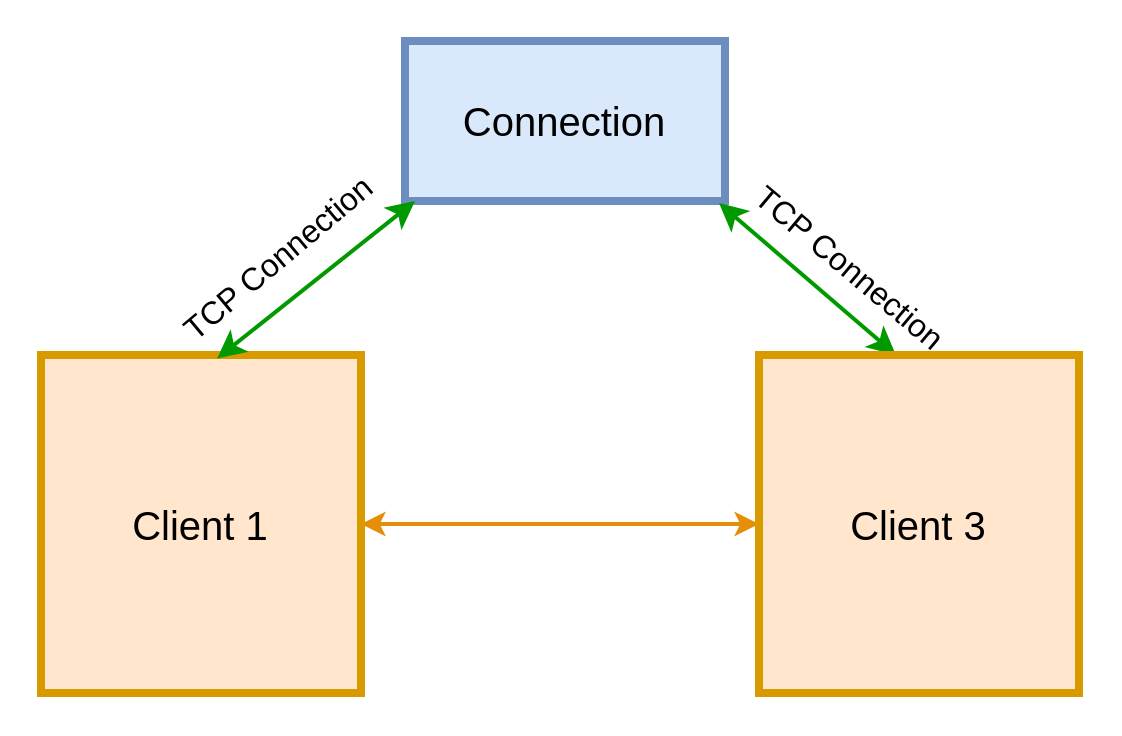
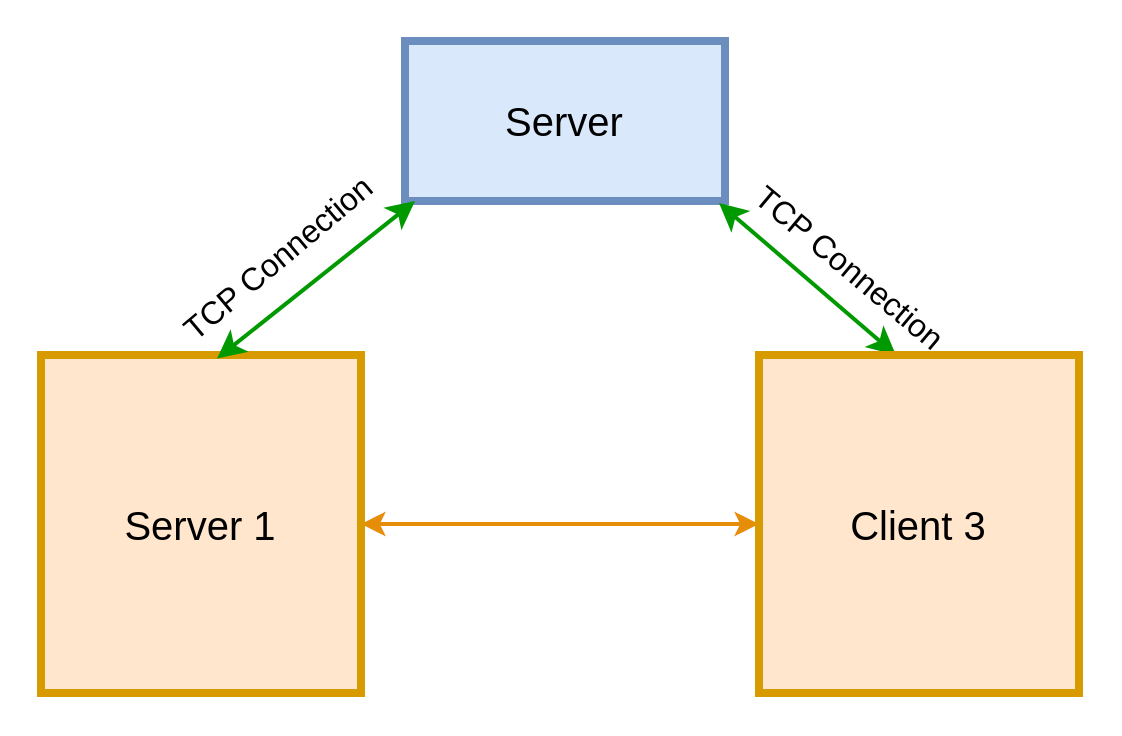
(565, 121) -> (565, 121)
(201, 525) -> (201, 525)
